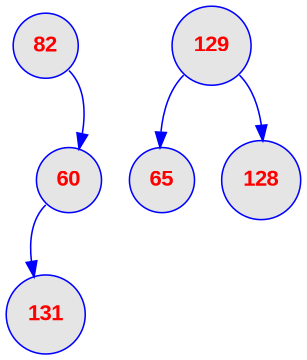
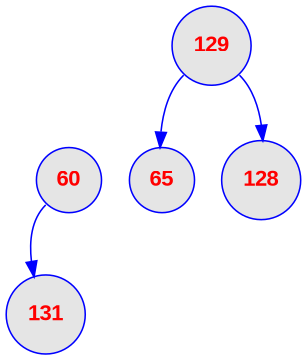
(46, 46) -> none
